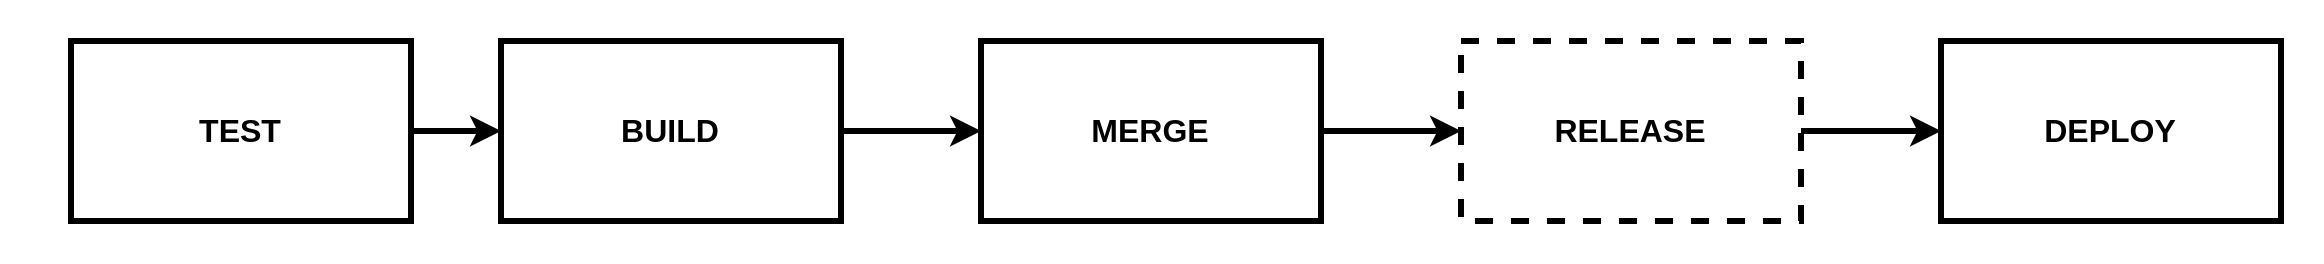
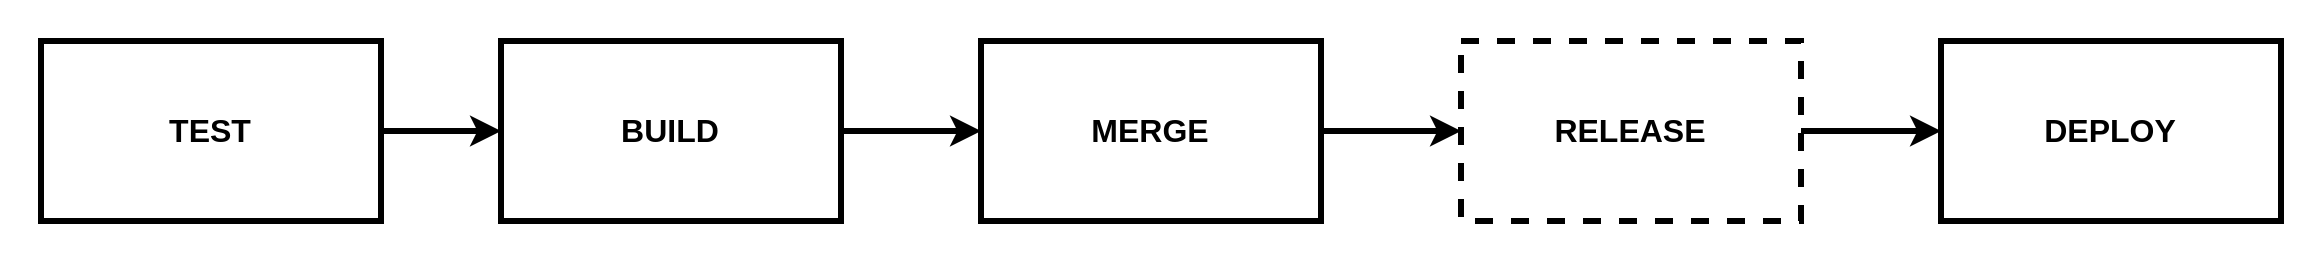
(241, 131) -> (211, 131)
